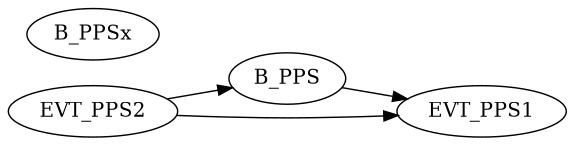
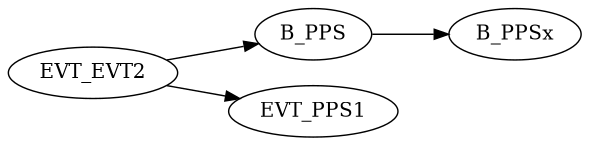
(367, 92) -> (403, 34)
(93, 111) -> (93, 73)
